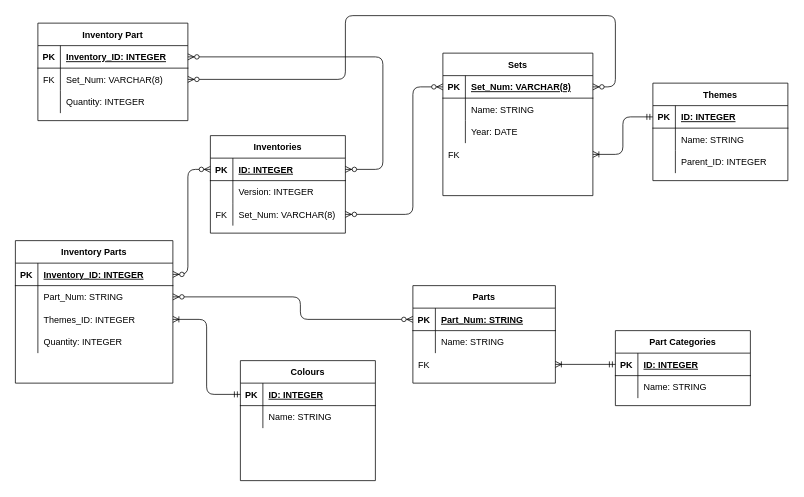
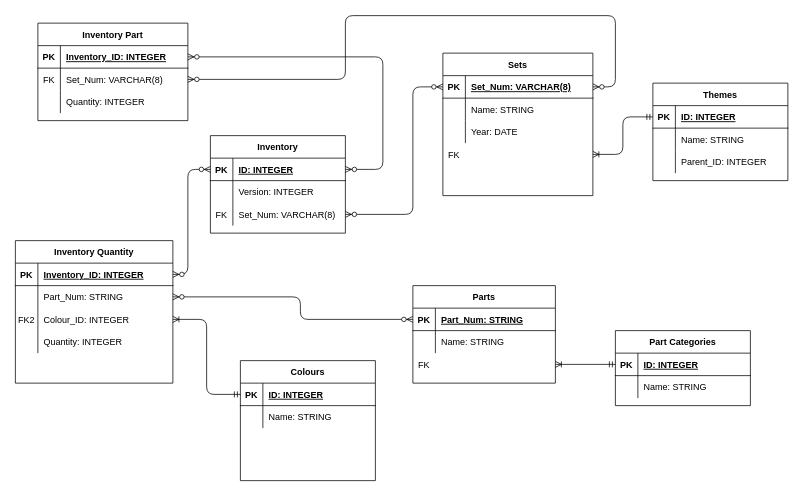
(278, 147) -> (278, 147)
(94, 252) -> (94, 252)
none -> (27, 319)
(87, 320) -> (85, 320)
